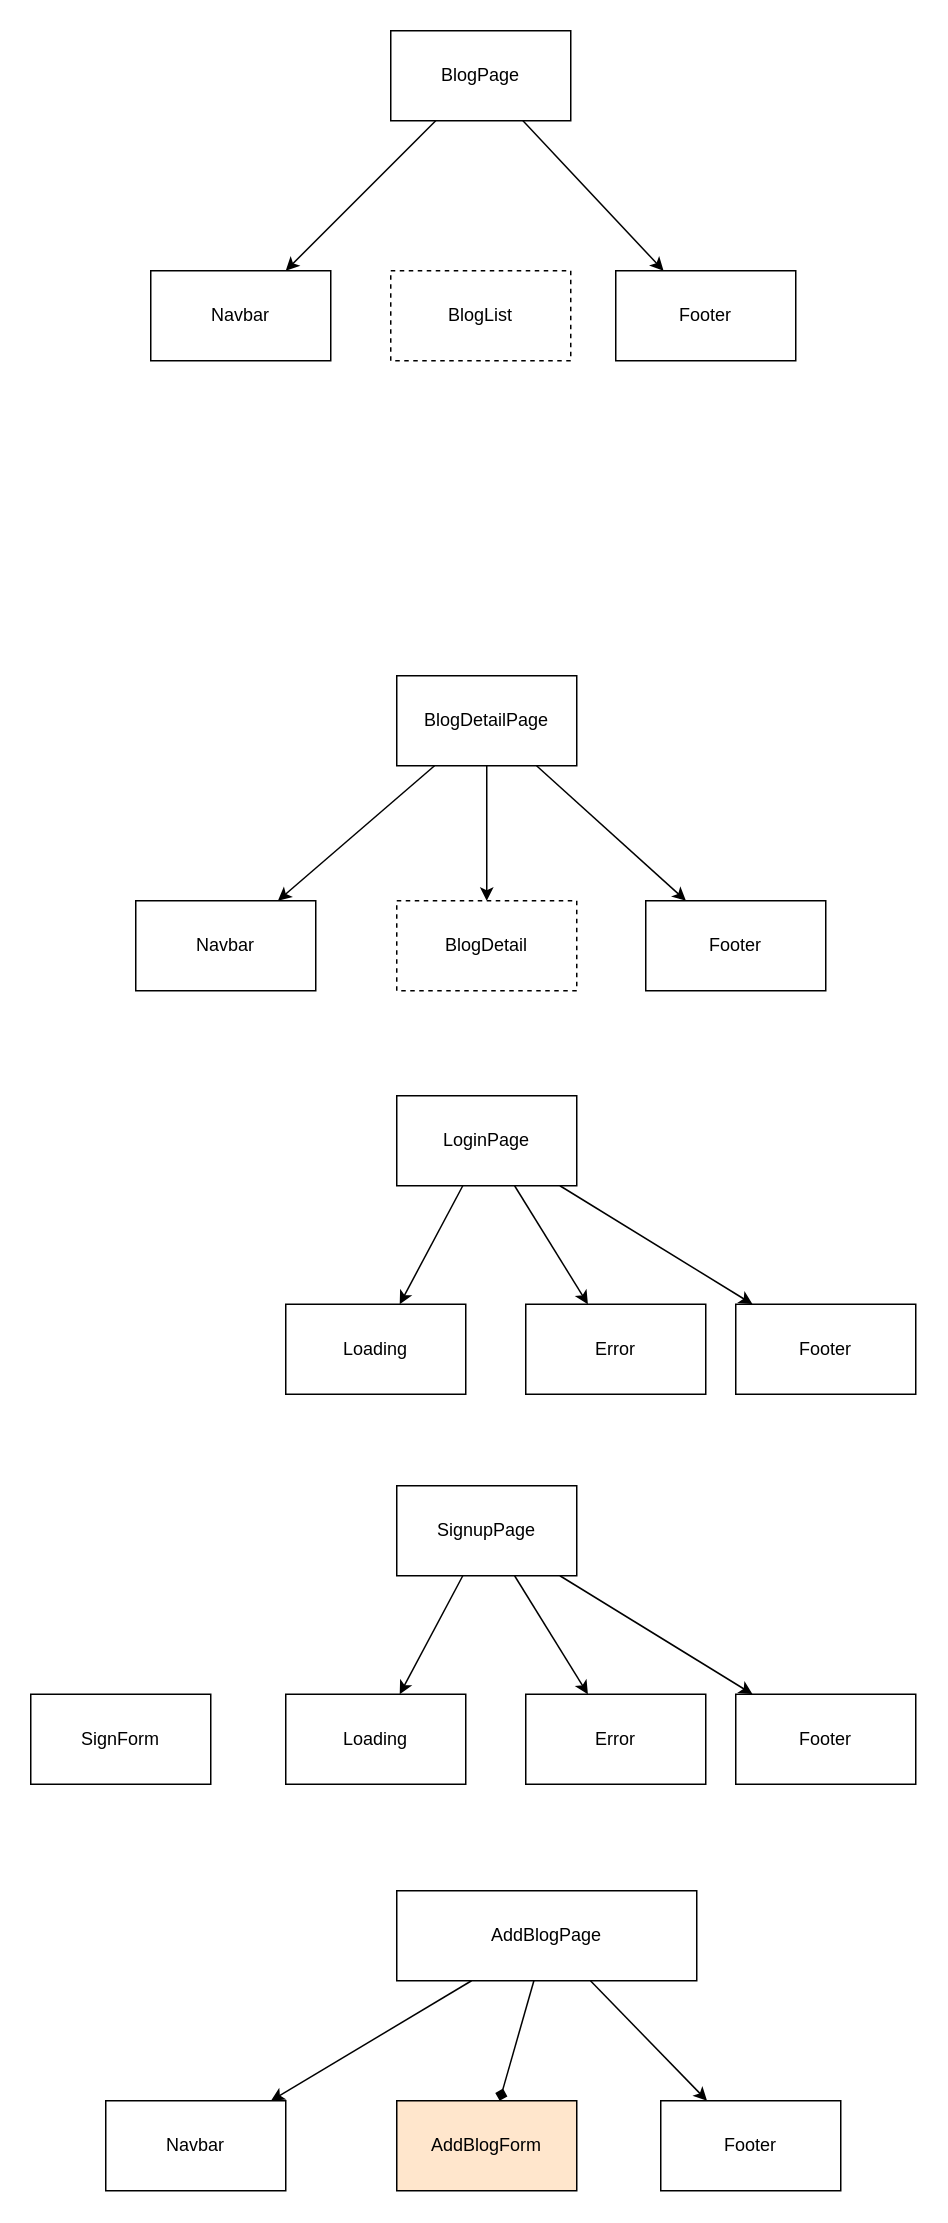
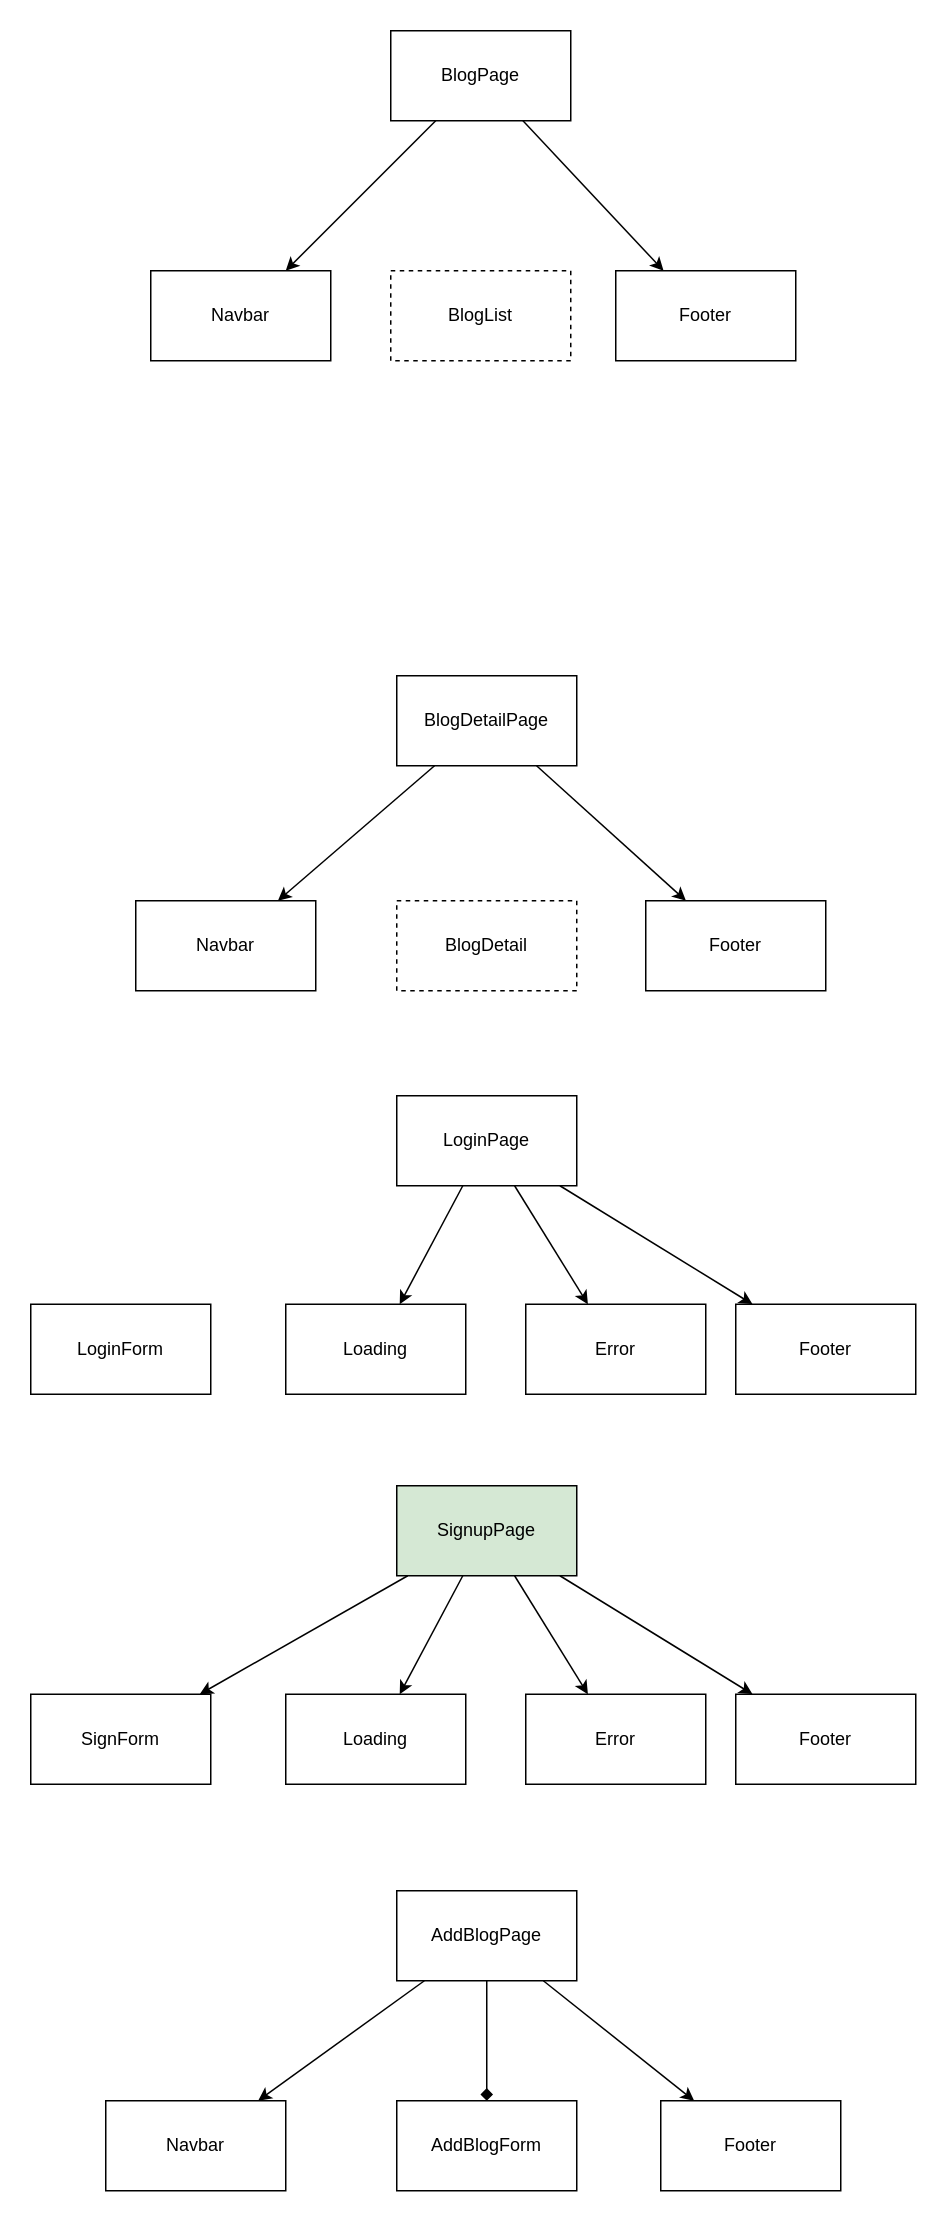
(487, 828) -> none
none -> (121, 1349)
(487, 1531) -> (487, 1531)
none -> (307, 1633)
(547, 1936) -> (487, 1936)
(487, 2146) -> (487, 2146)
